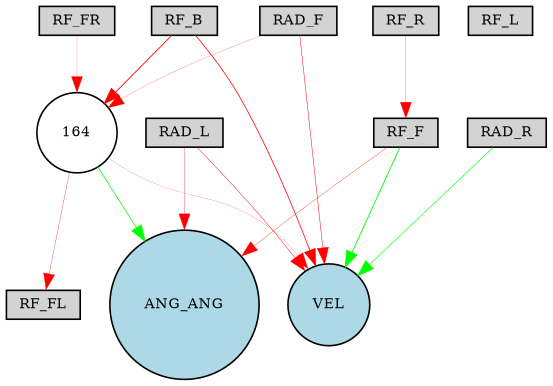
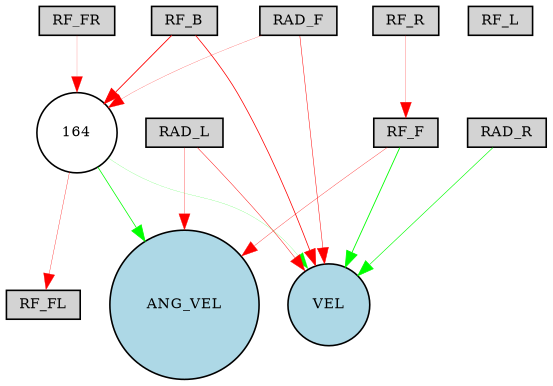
(207, 199) -> (207, 199)
(184, 305) -> (184, 305)
